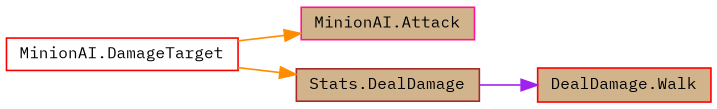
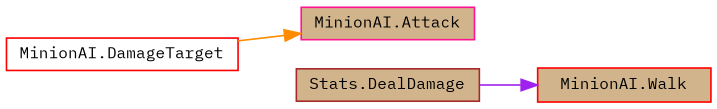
(259, 70) -> none
(624, 85) -> (624, 85)
